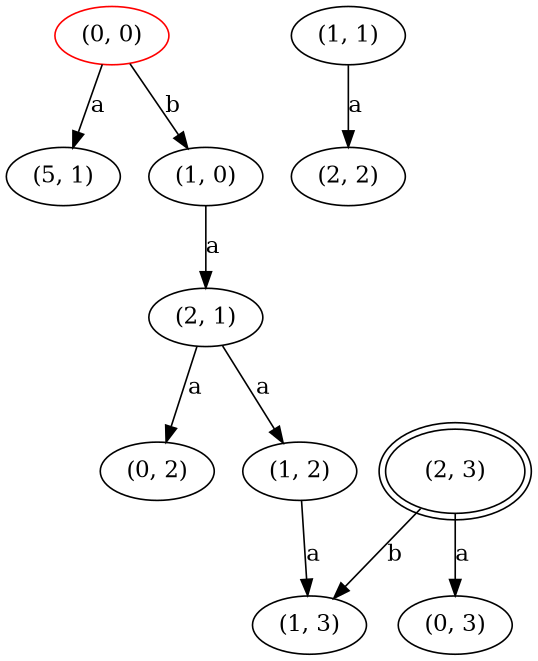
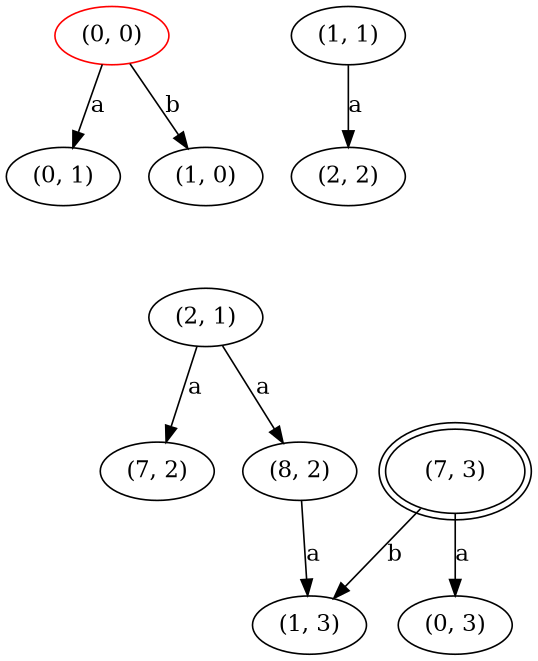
(63, 177) -> (63, 177)
(206, 239) -> none
(157, 471) -> (157, 471)
(300, 471) -> (300, 471)
(455, 471) -> (455, 471)
